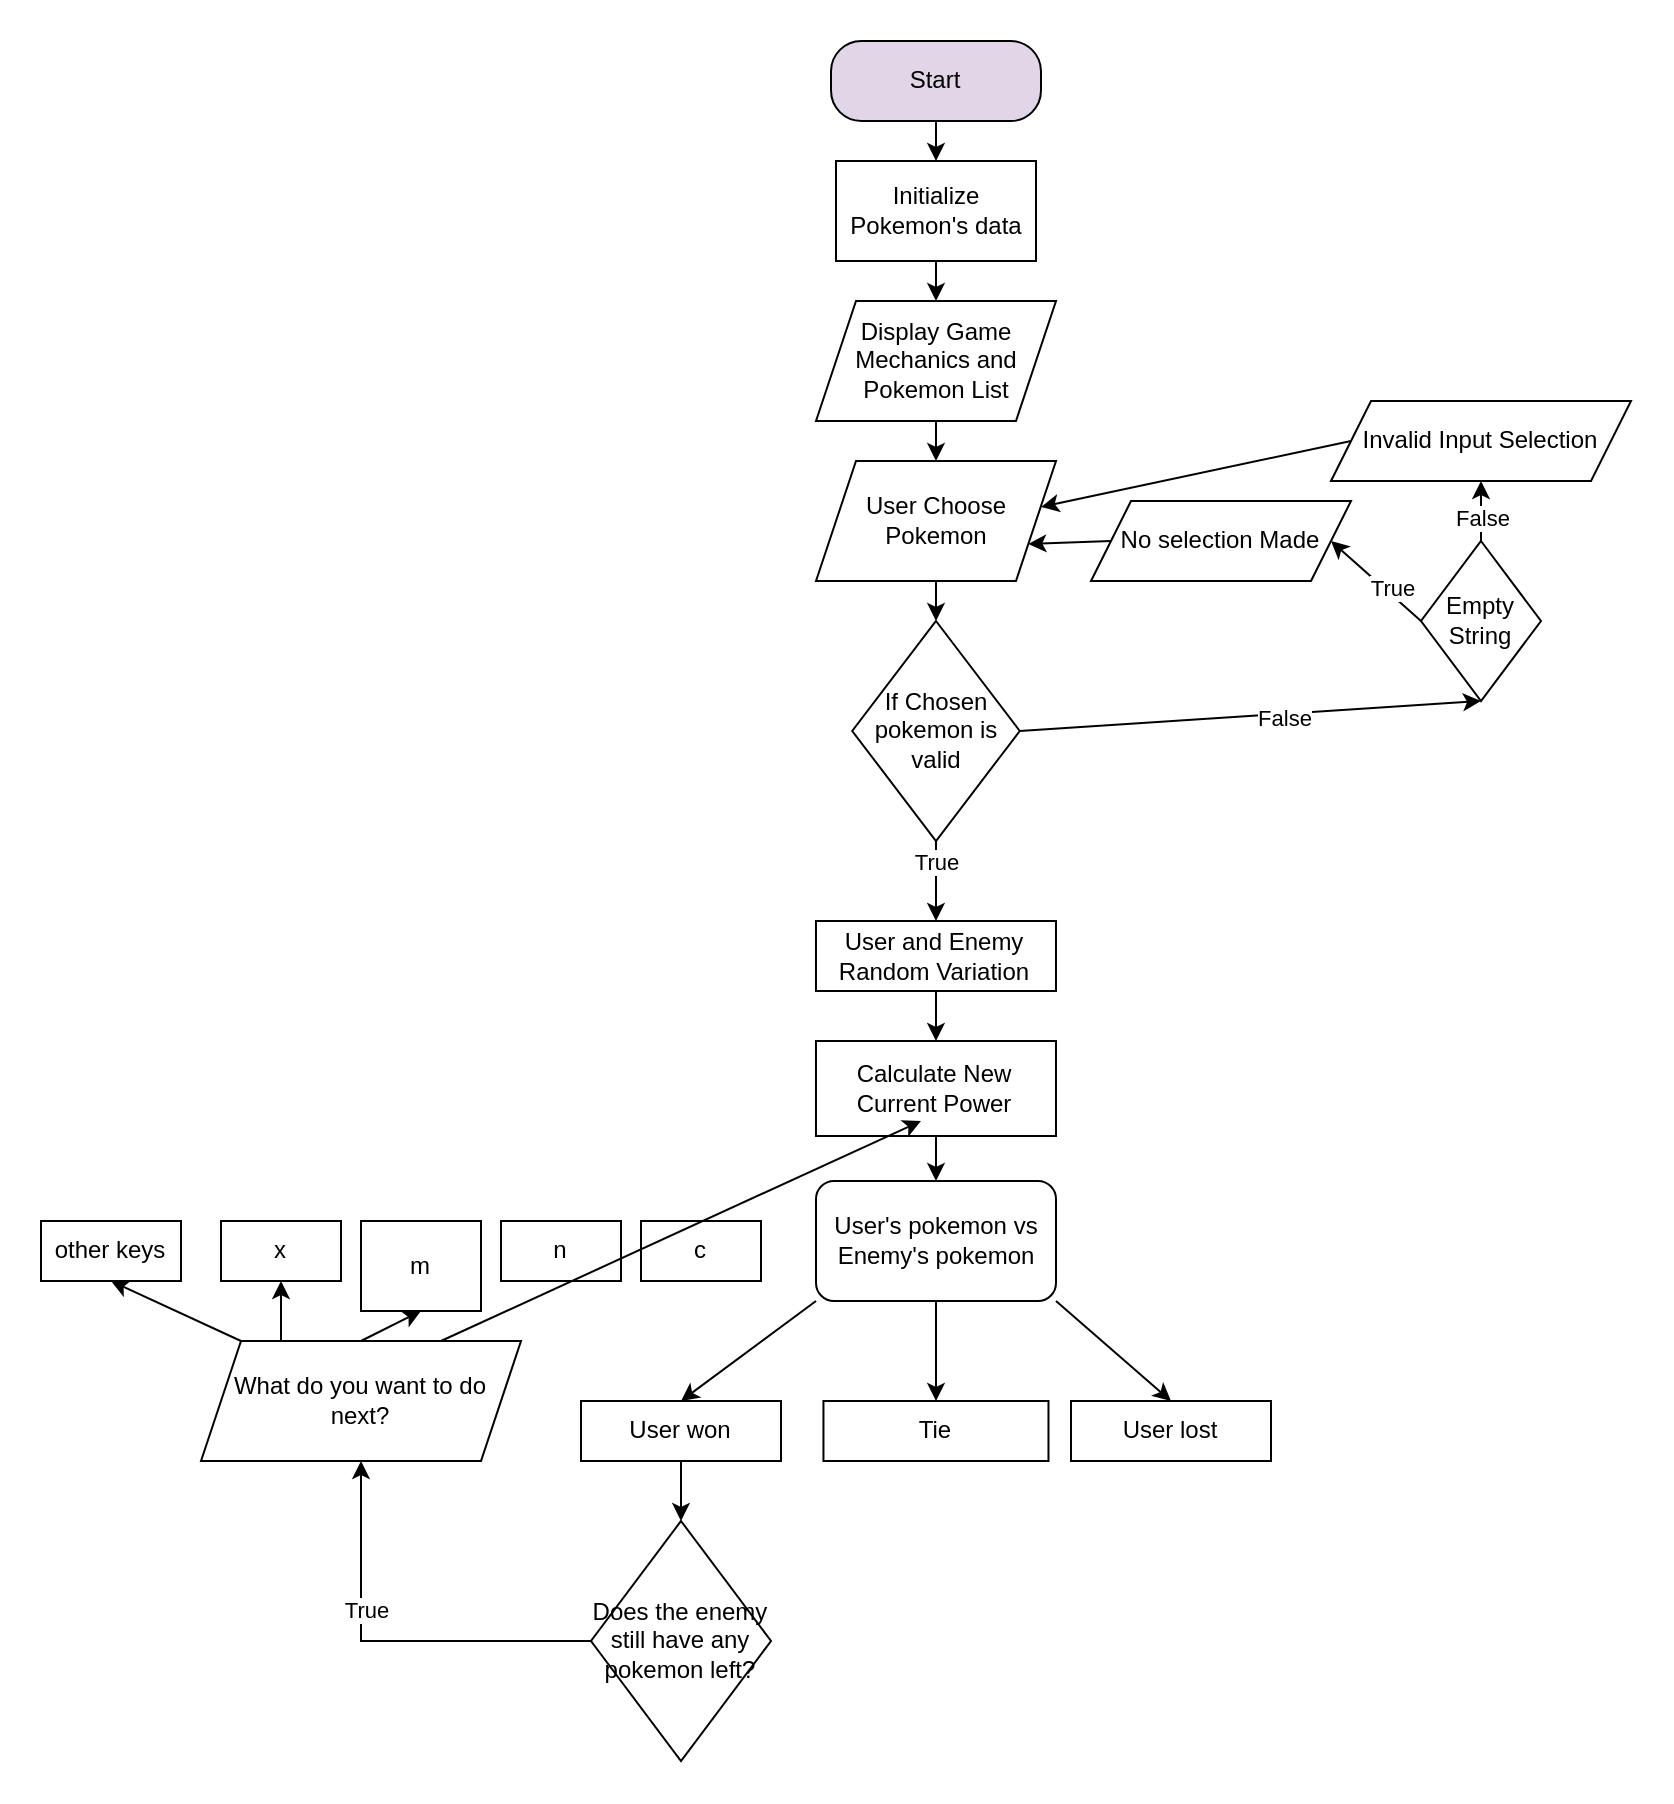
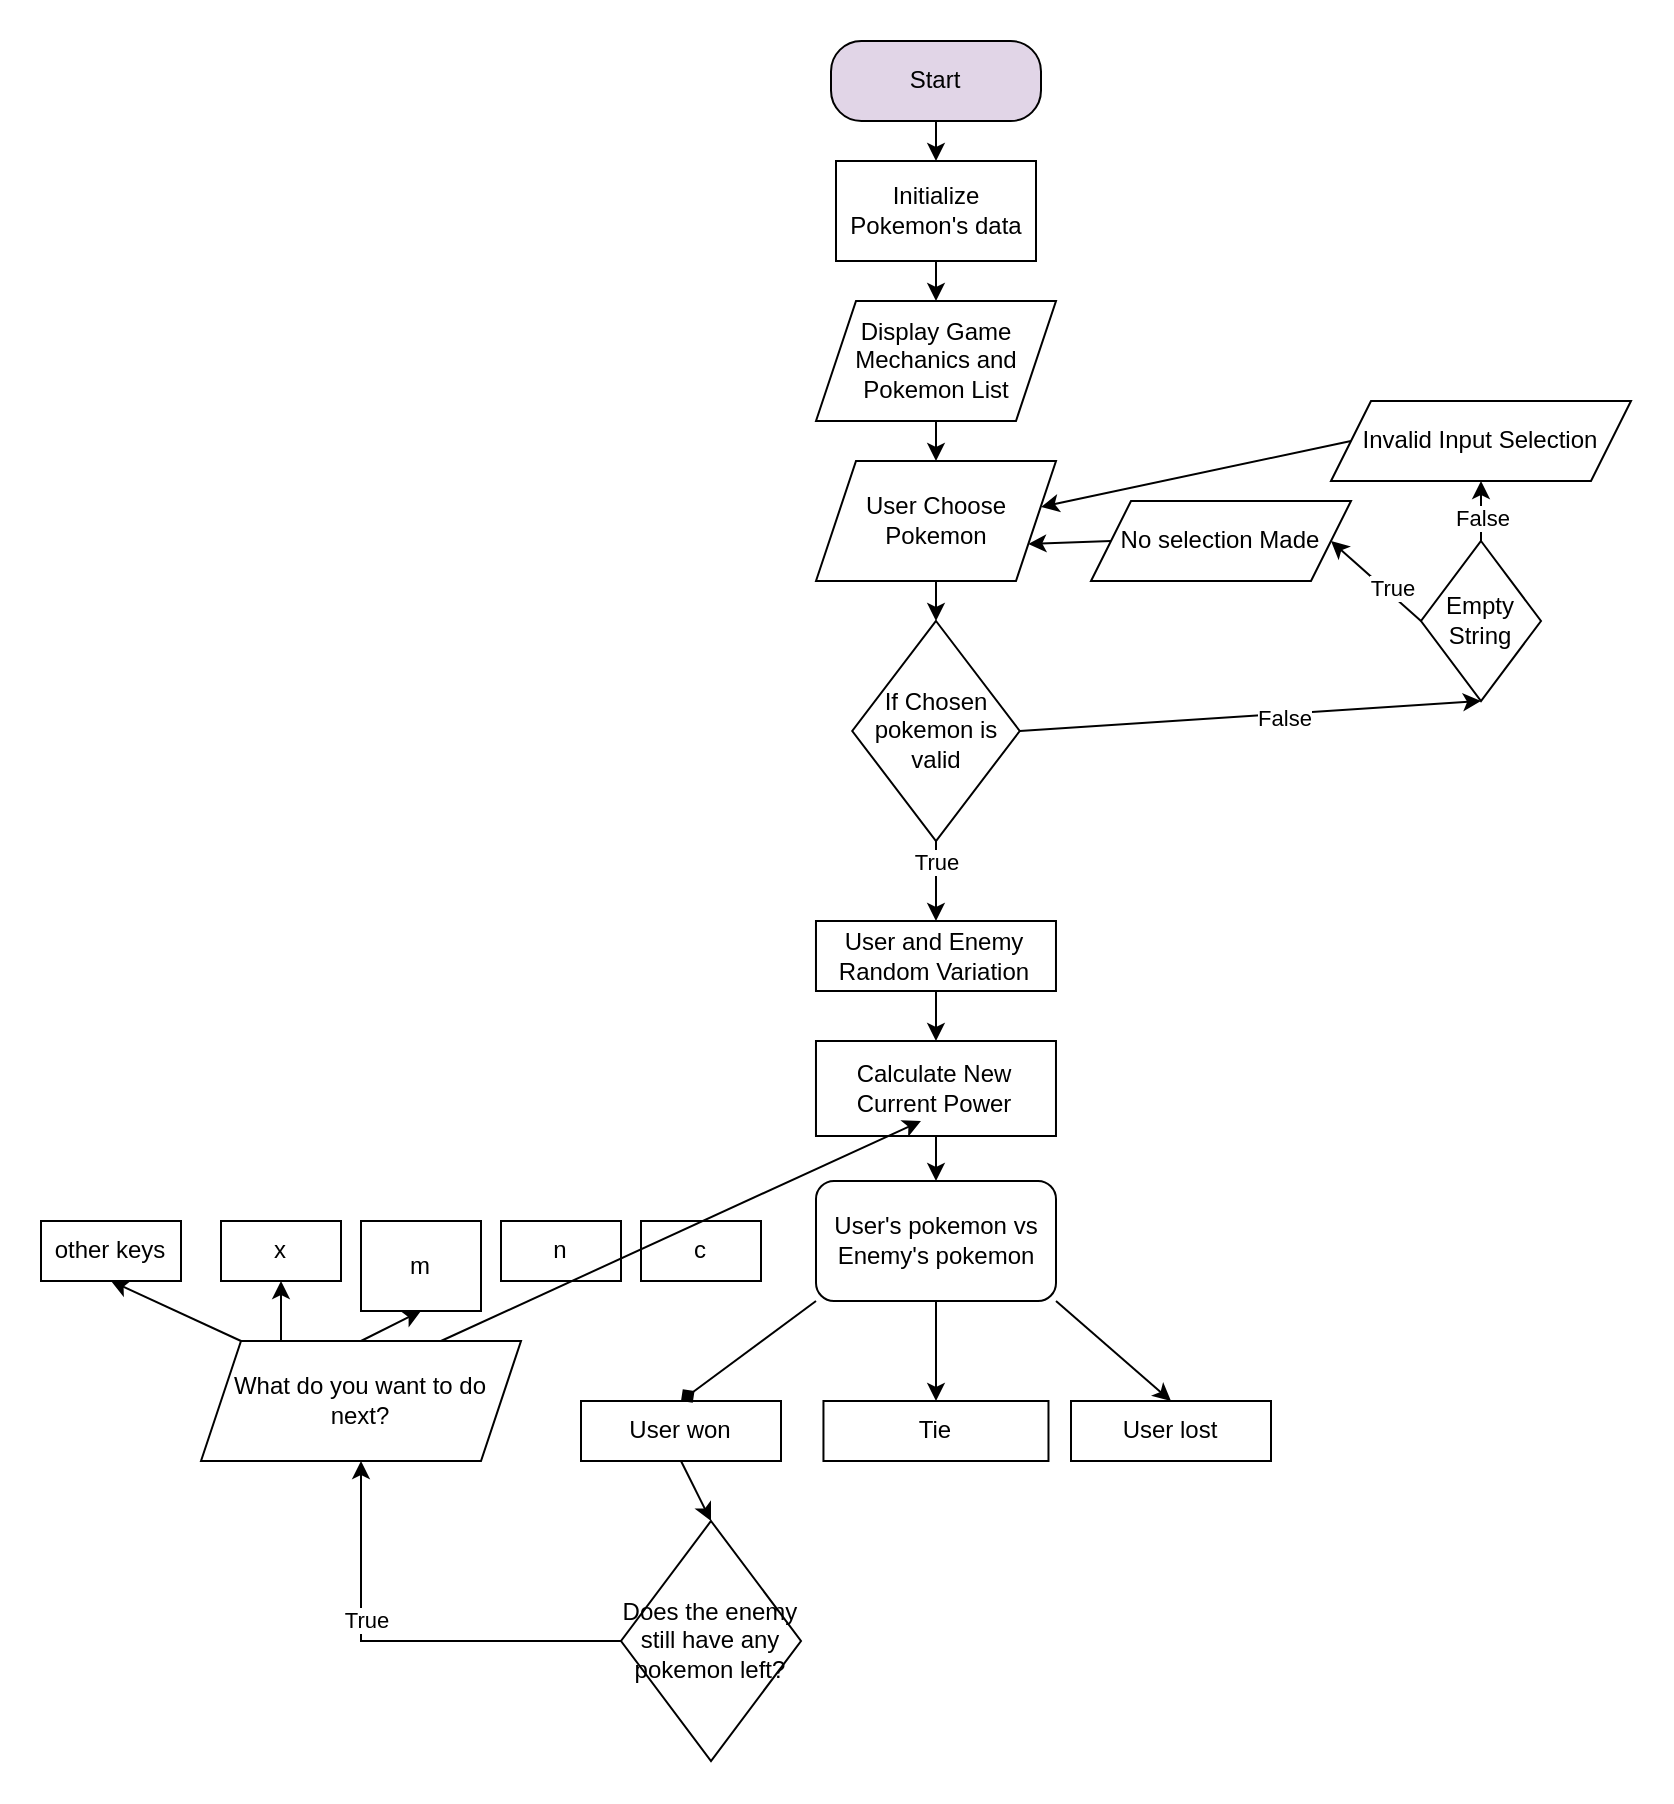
(693, 1392) -> (693, 1392)
(681, 1641) -> (711, 1641)
